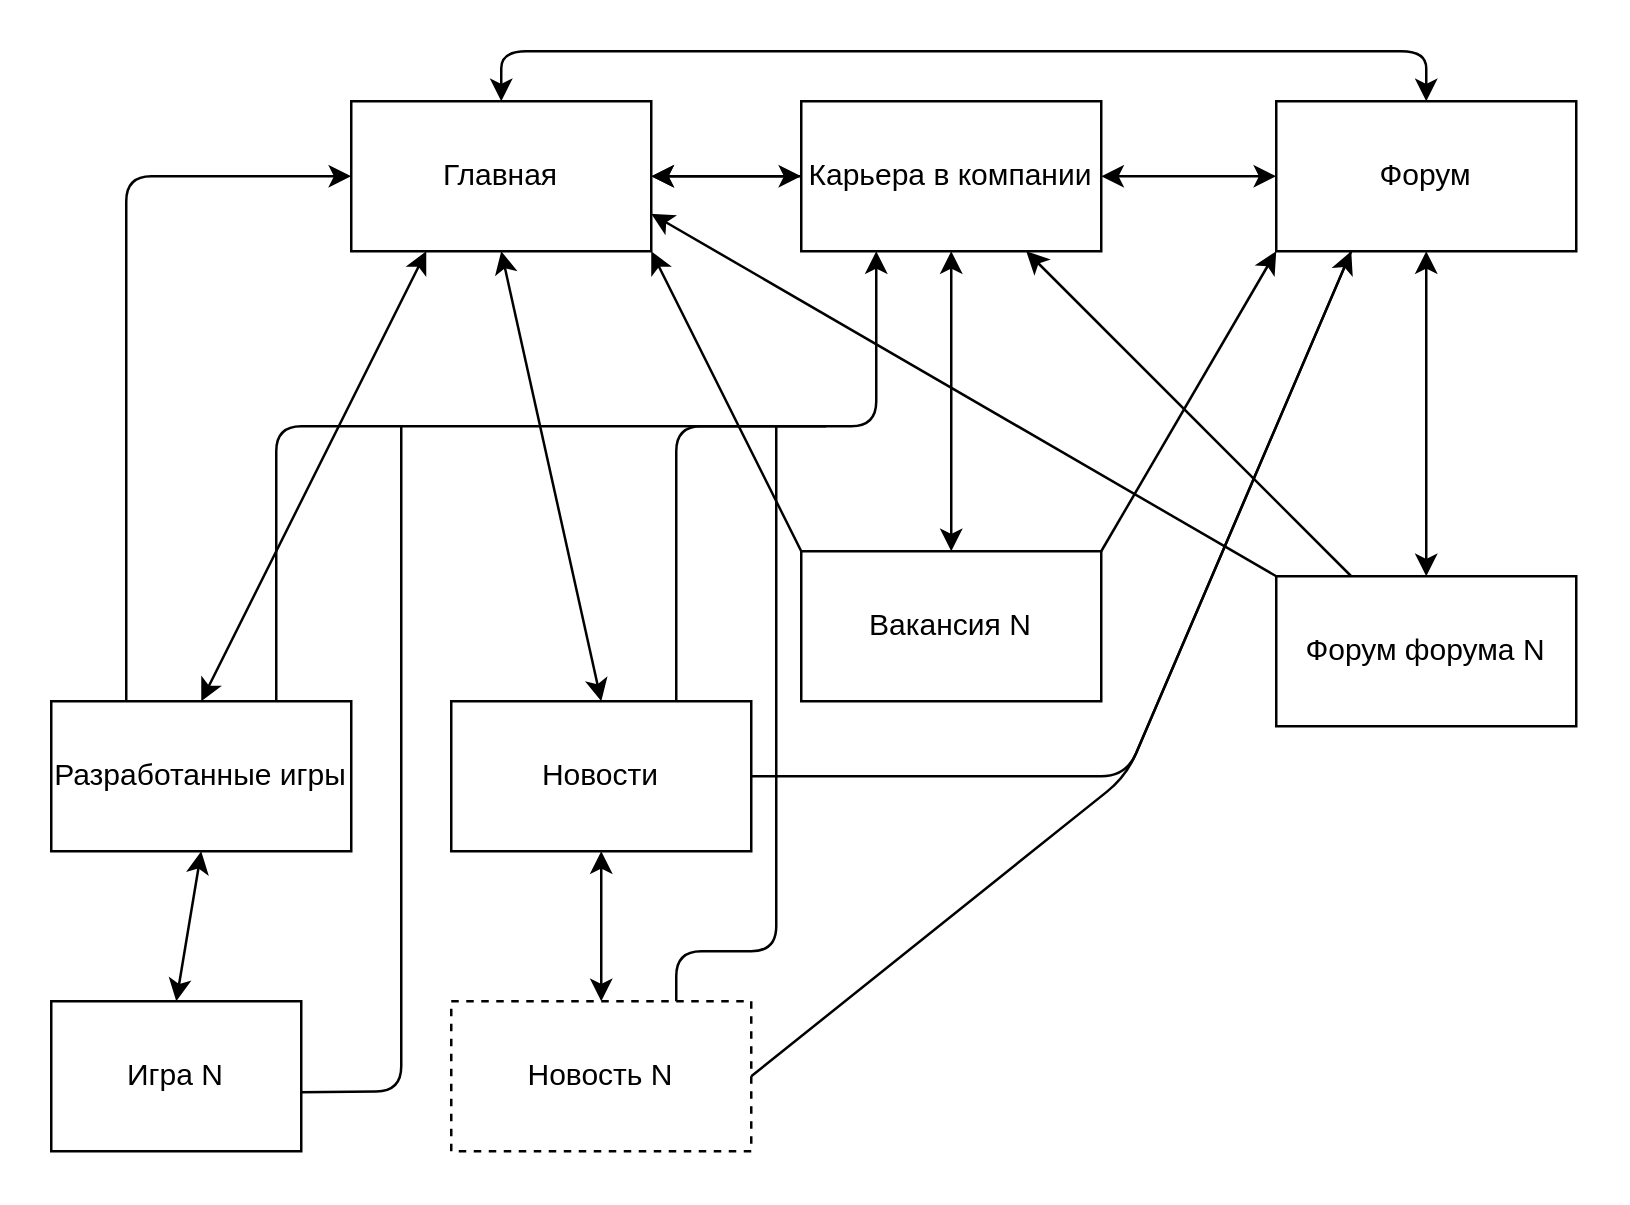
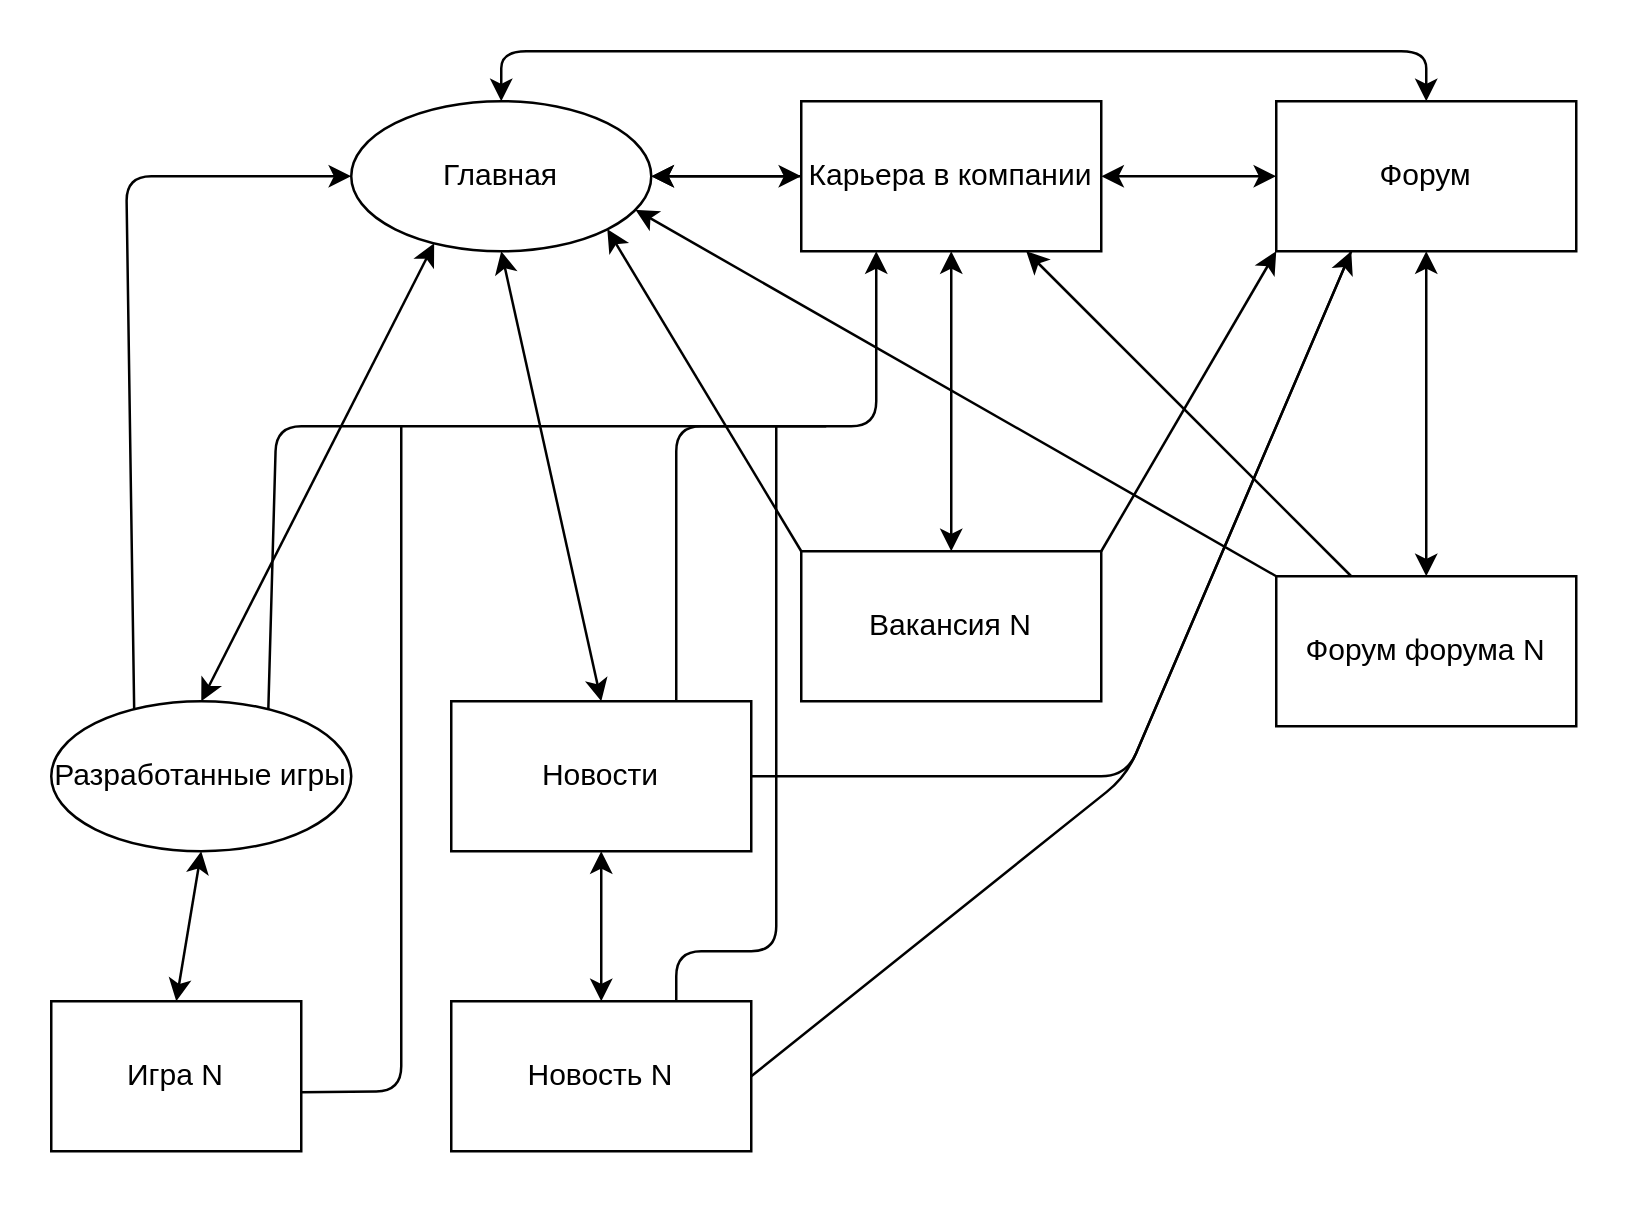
(501, 176) -> (501, 176)
(201, 776) -> (201, 776)
(601, 1076) -> (601, 1076)
